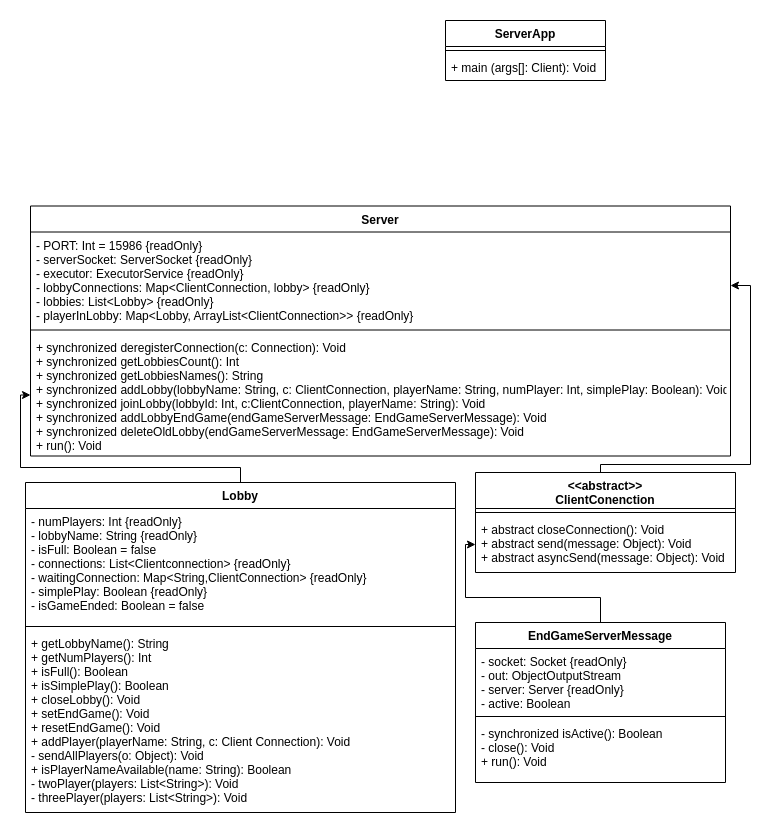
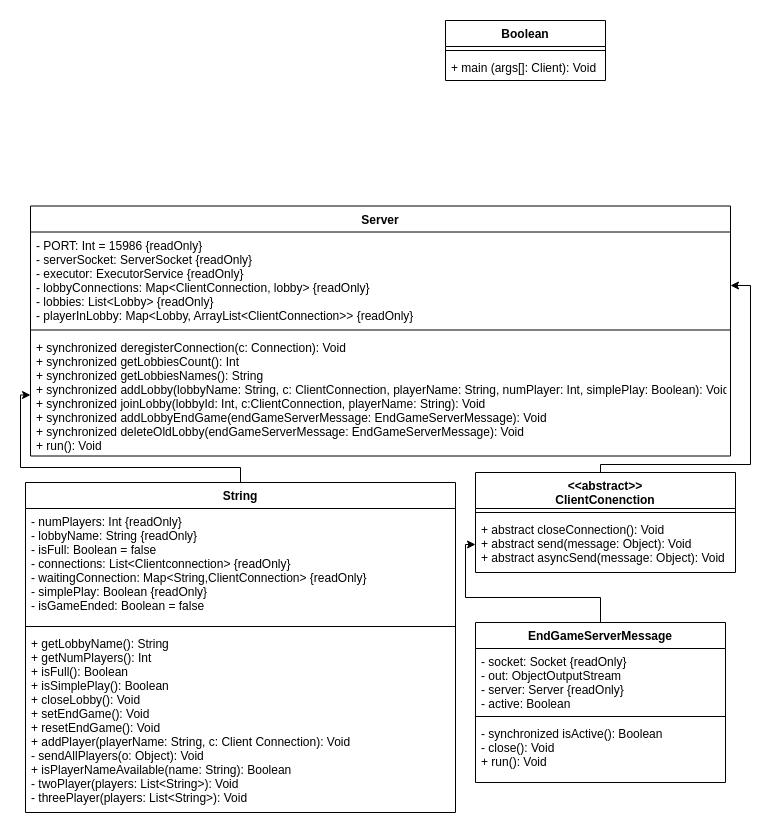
(525, 34) -> (525, 34)
(240, 496) -> (240, 496)
